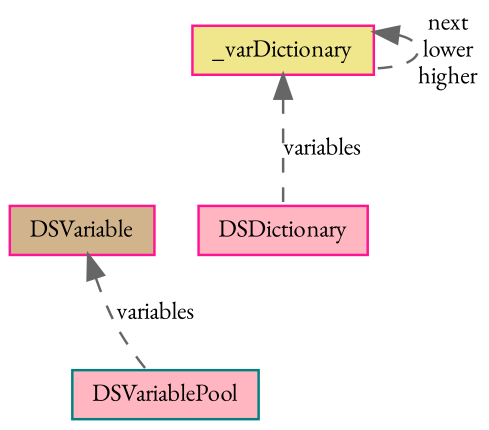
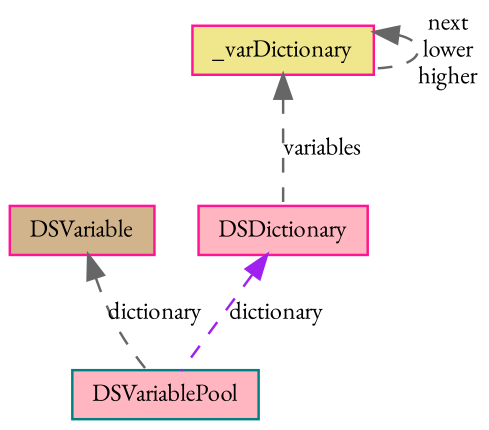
(156, 313) -> (156, 313)
none -> (217, 323)
